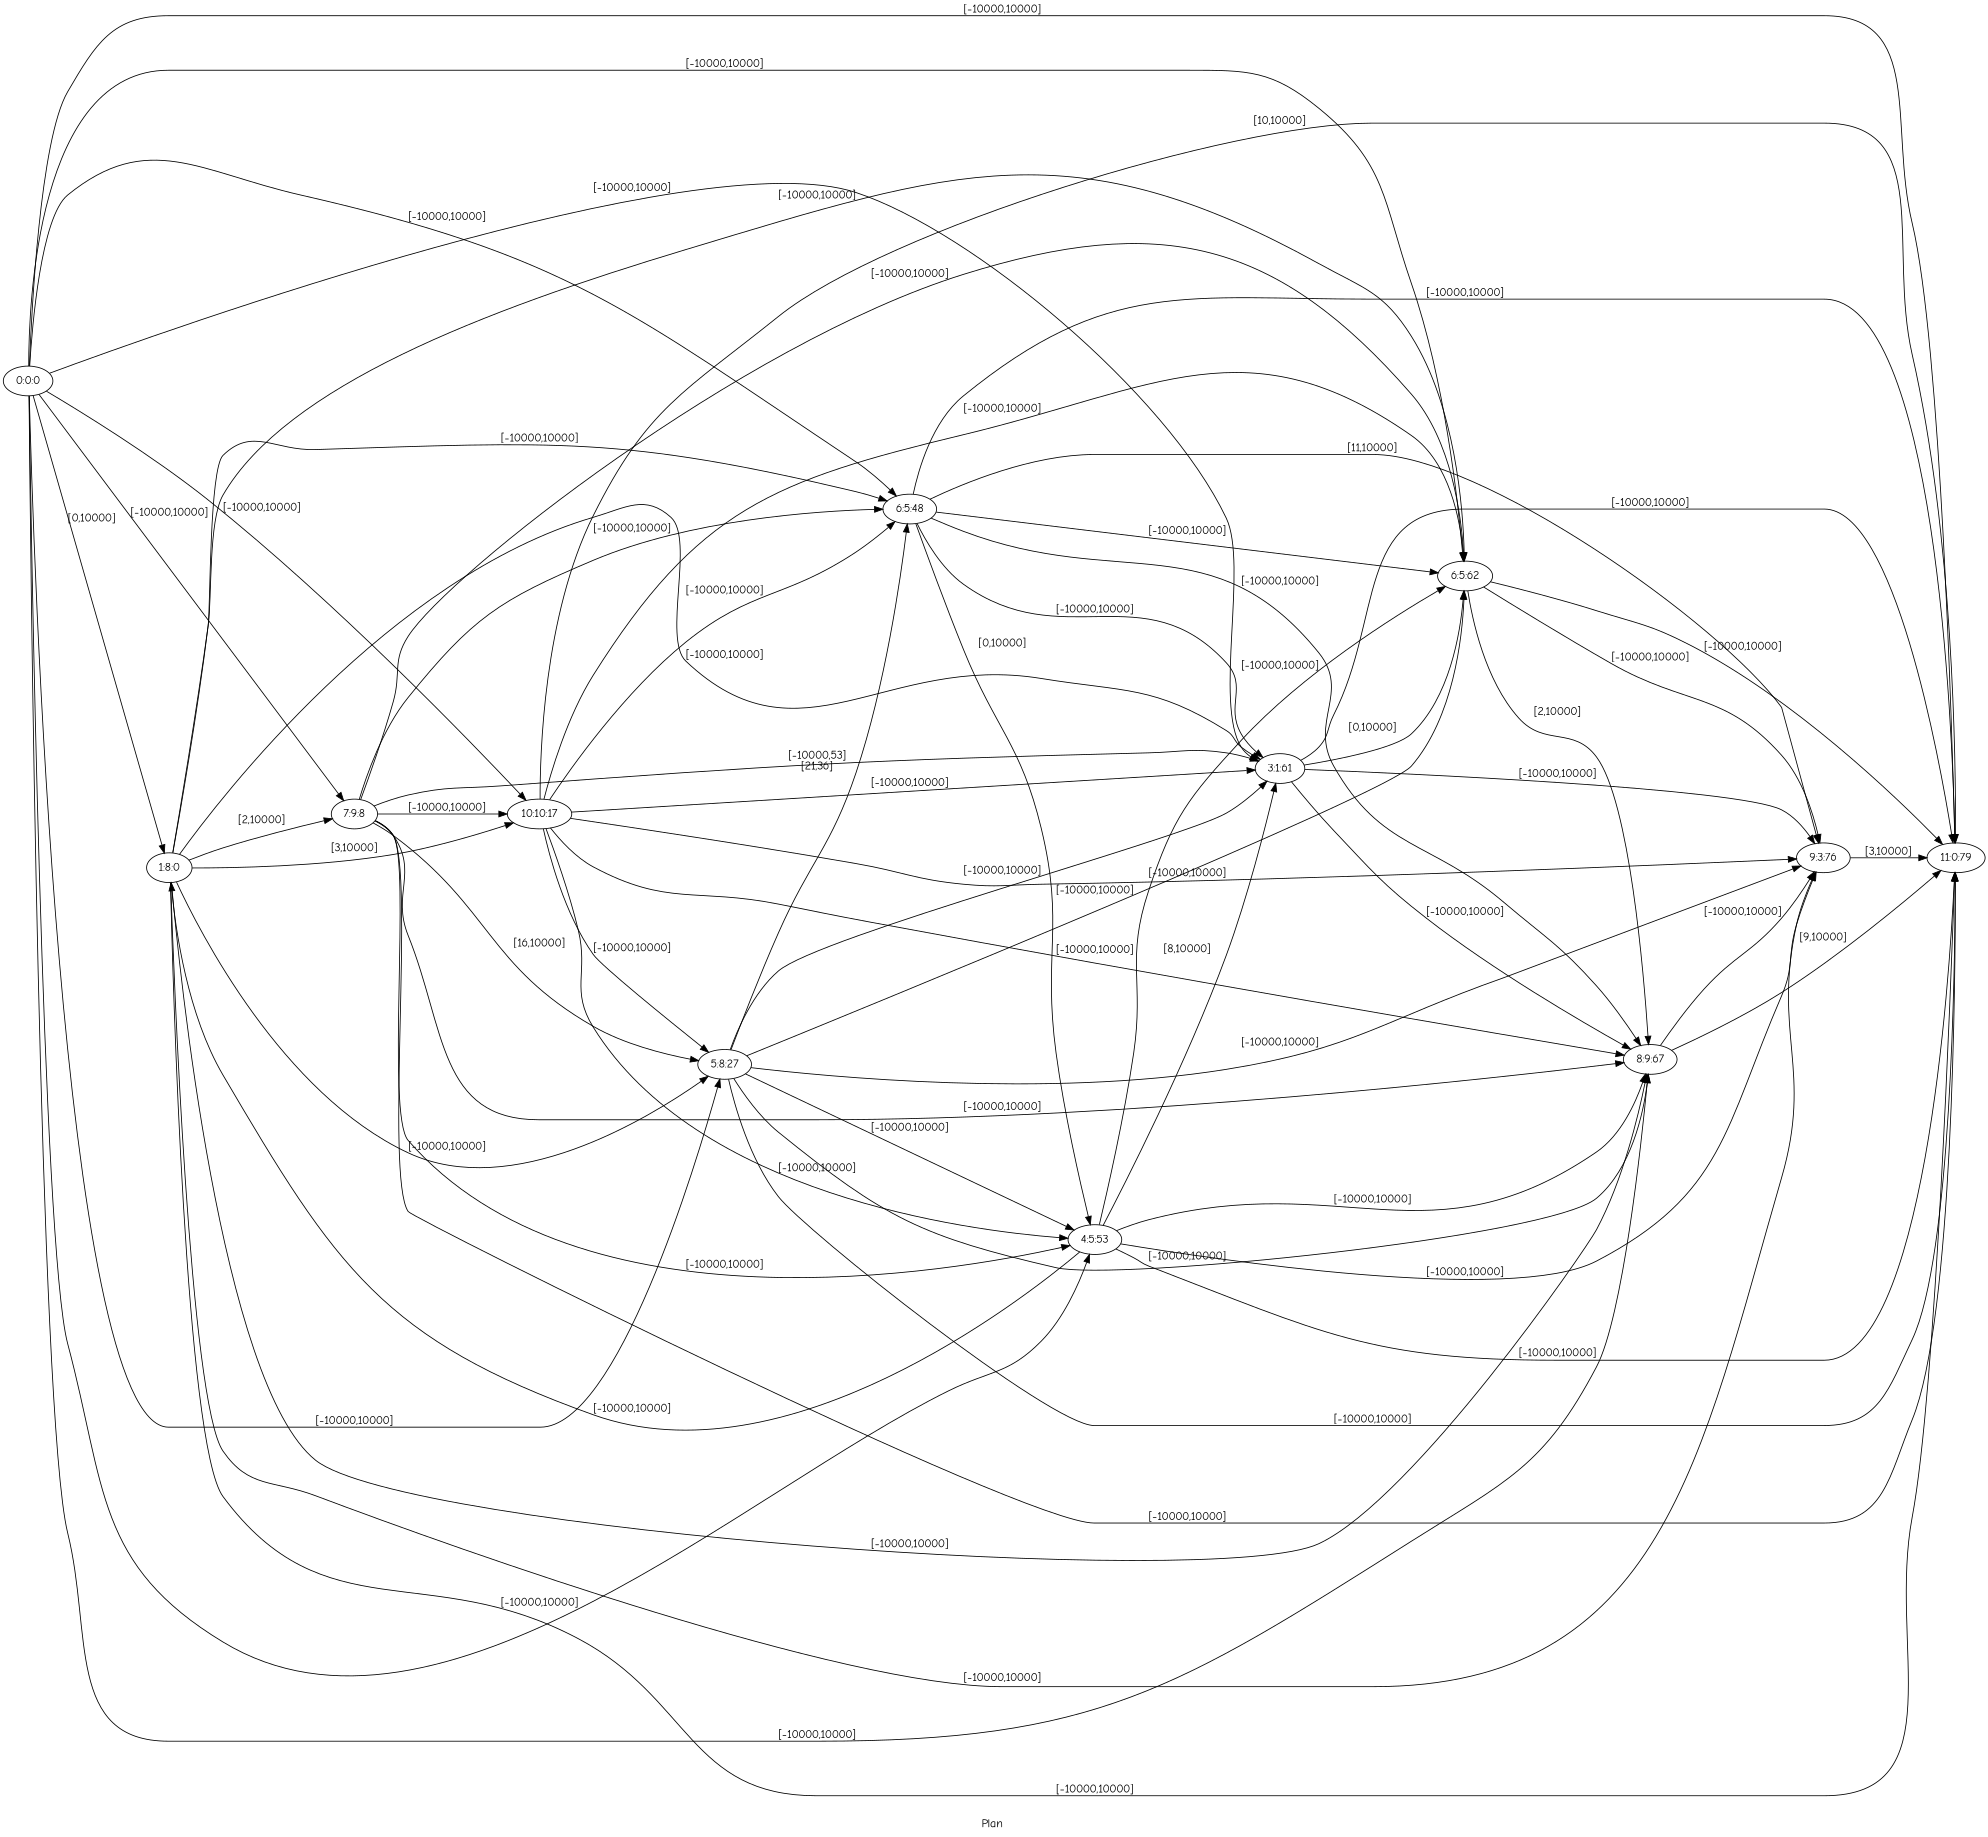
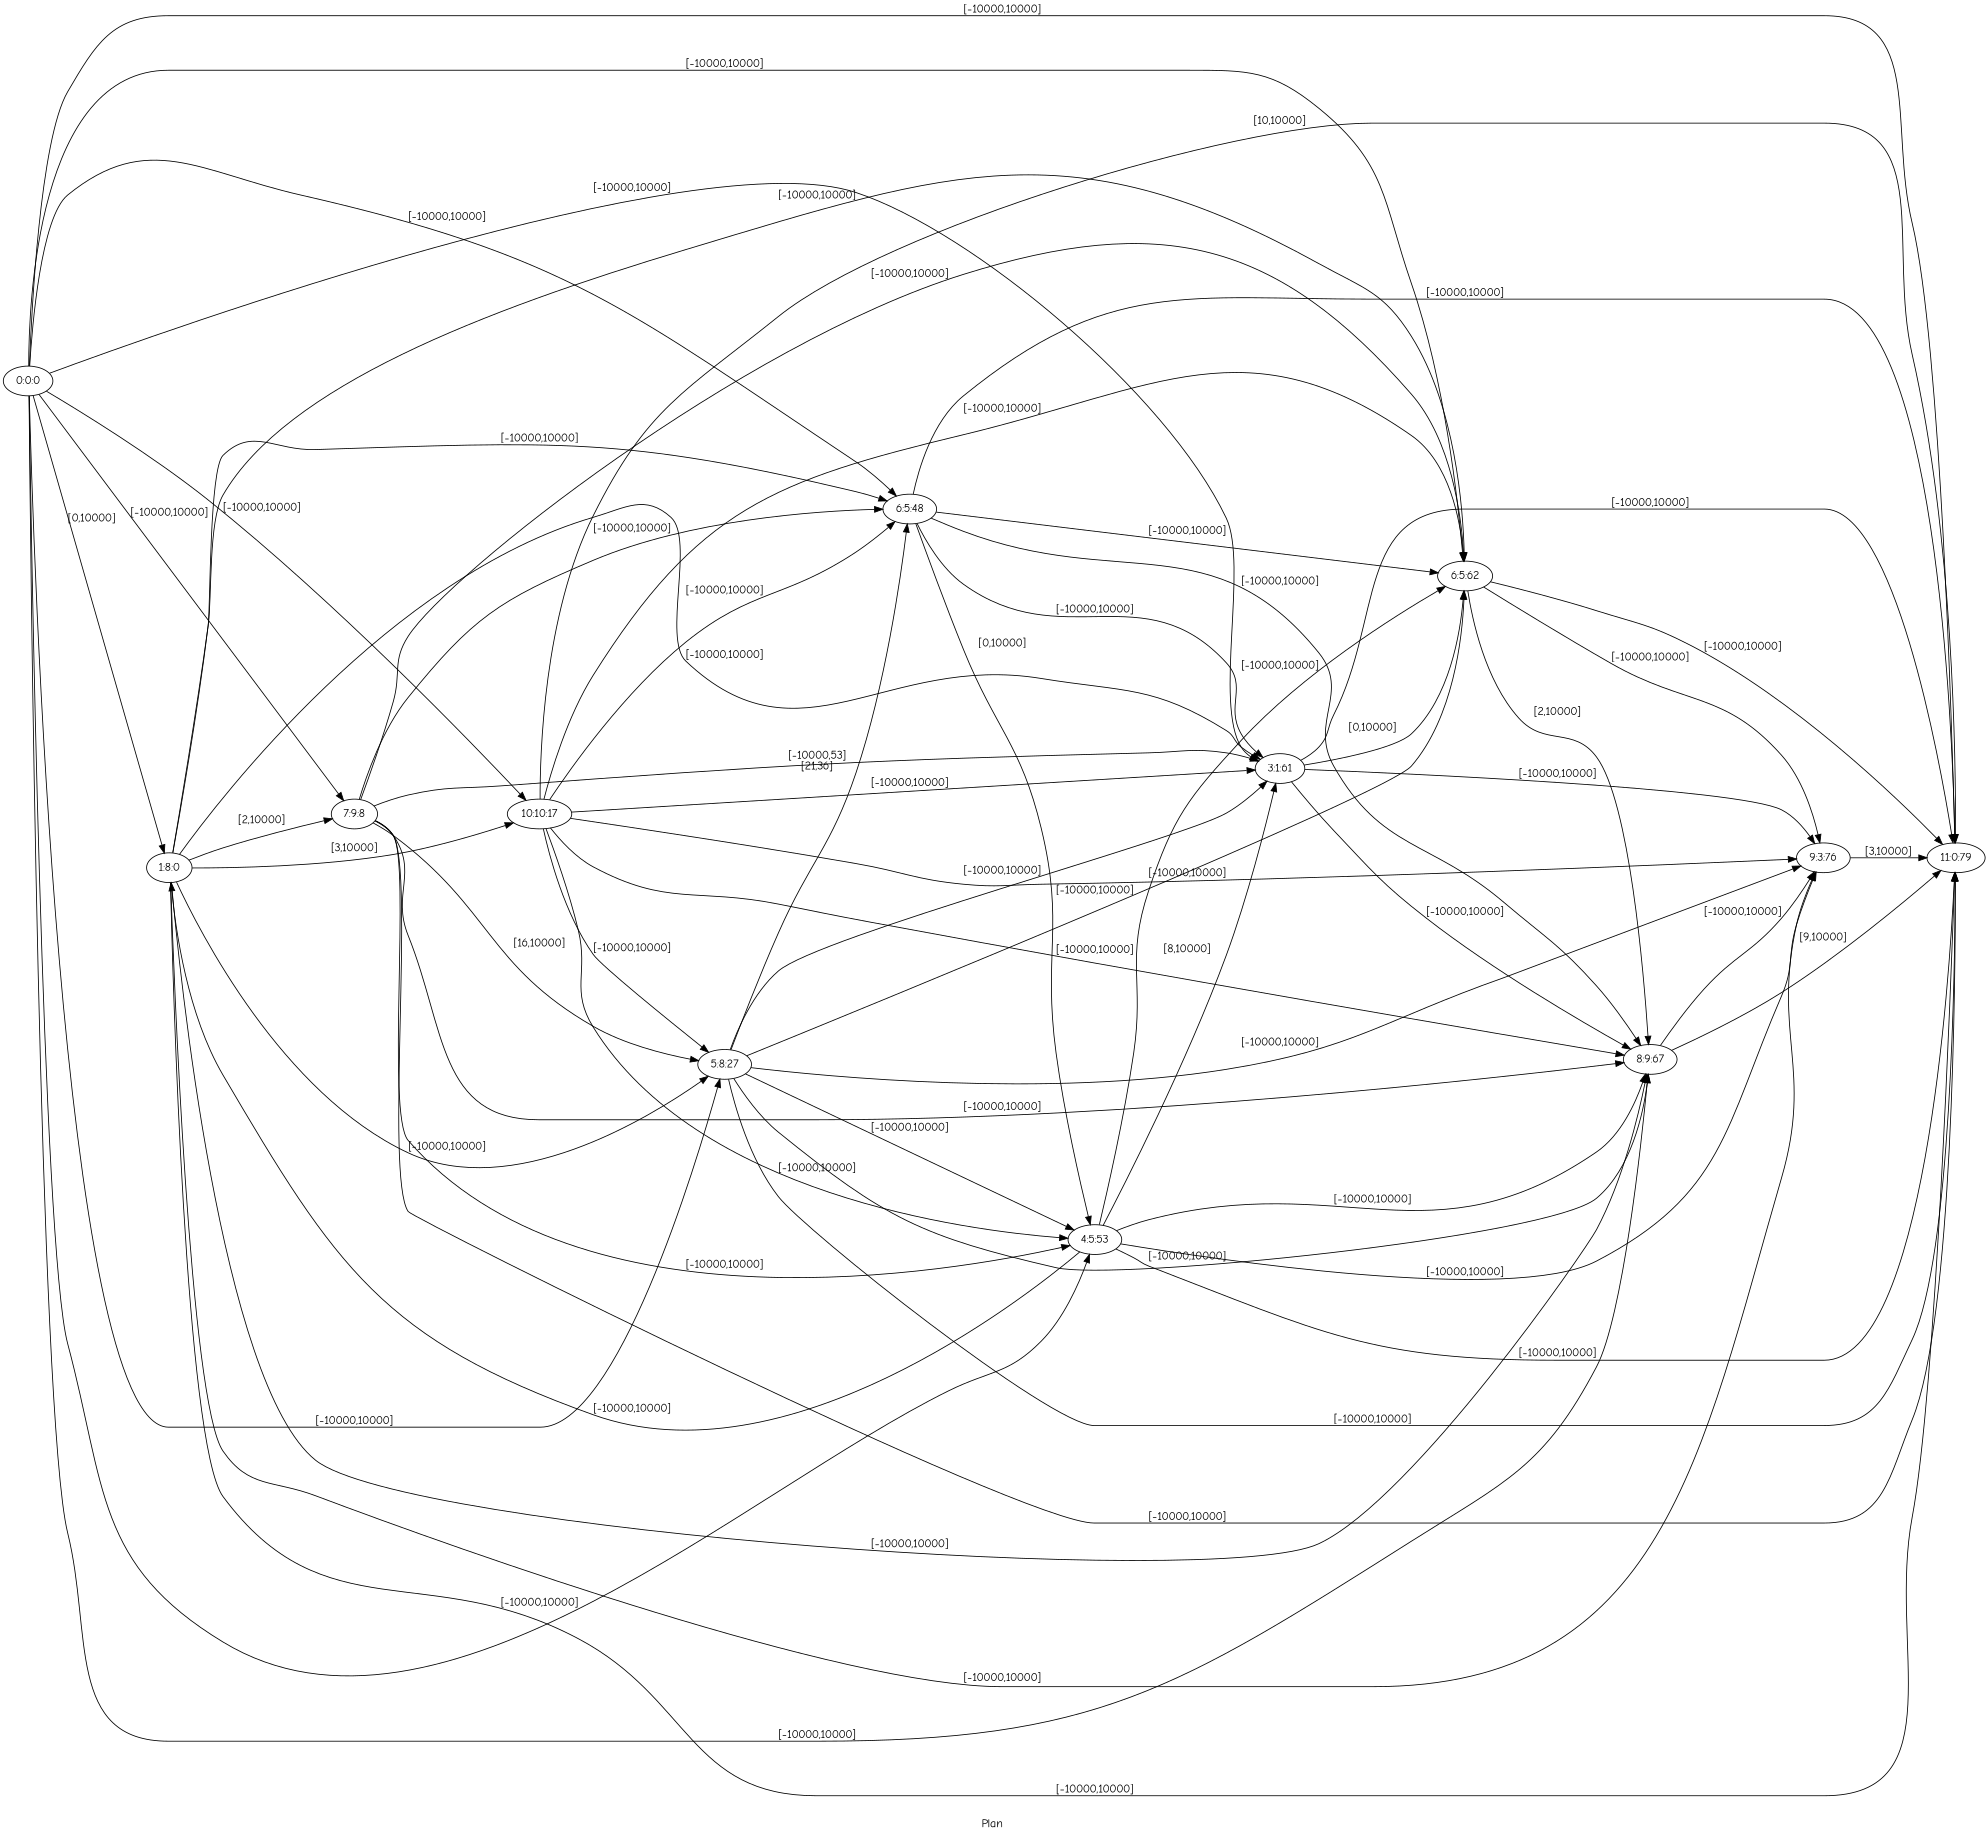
(1431, 466) -> none
(438, 814) -> none
